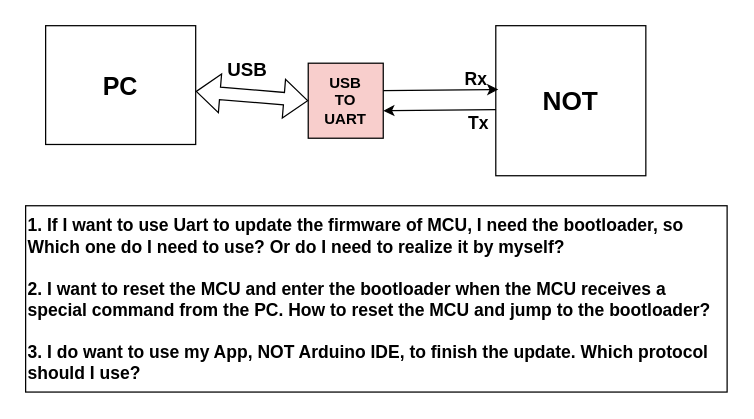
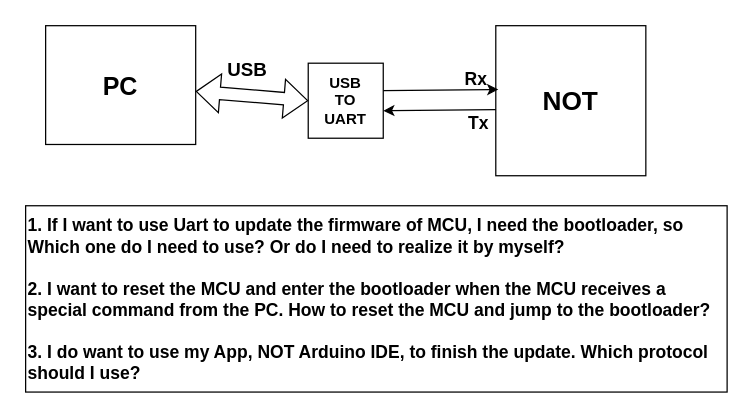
(346, 101) -> (346, 101)
